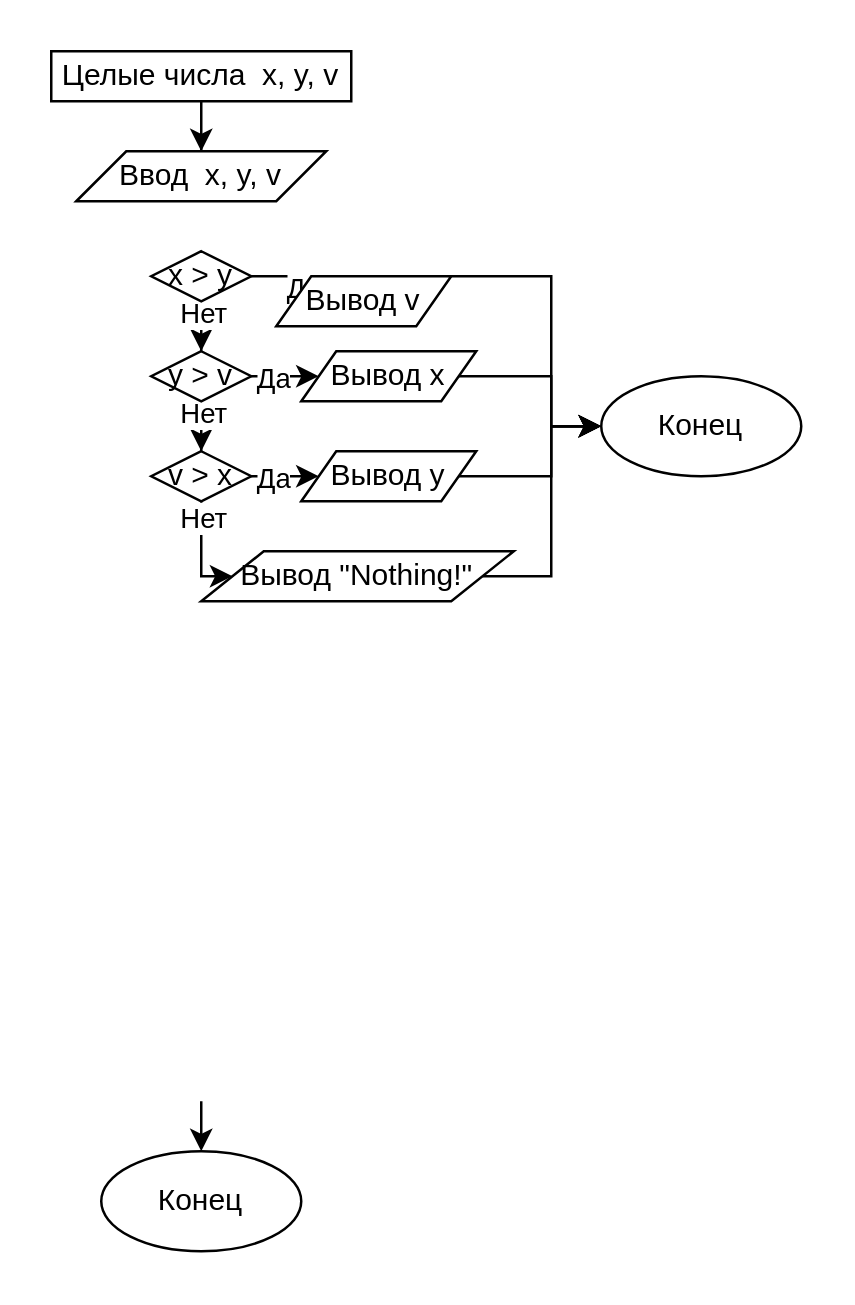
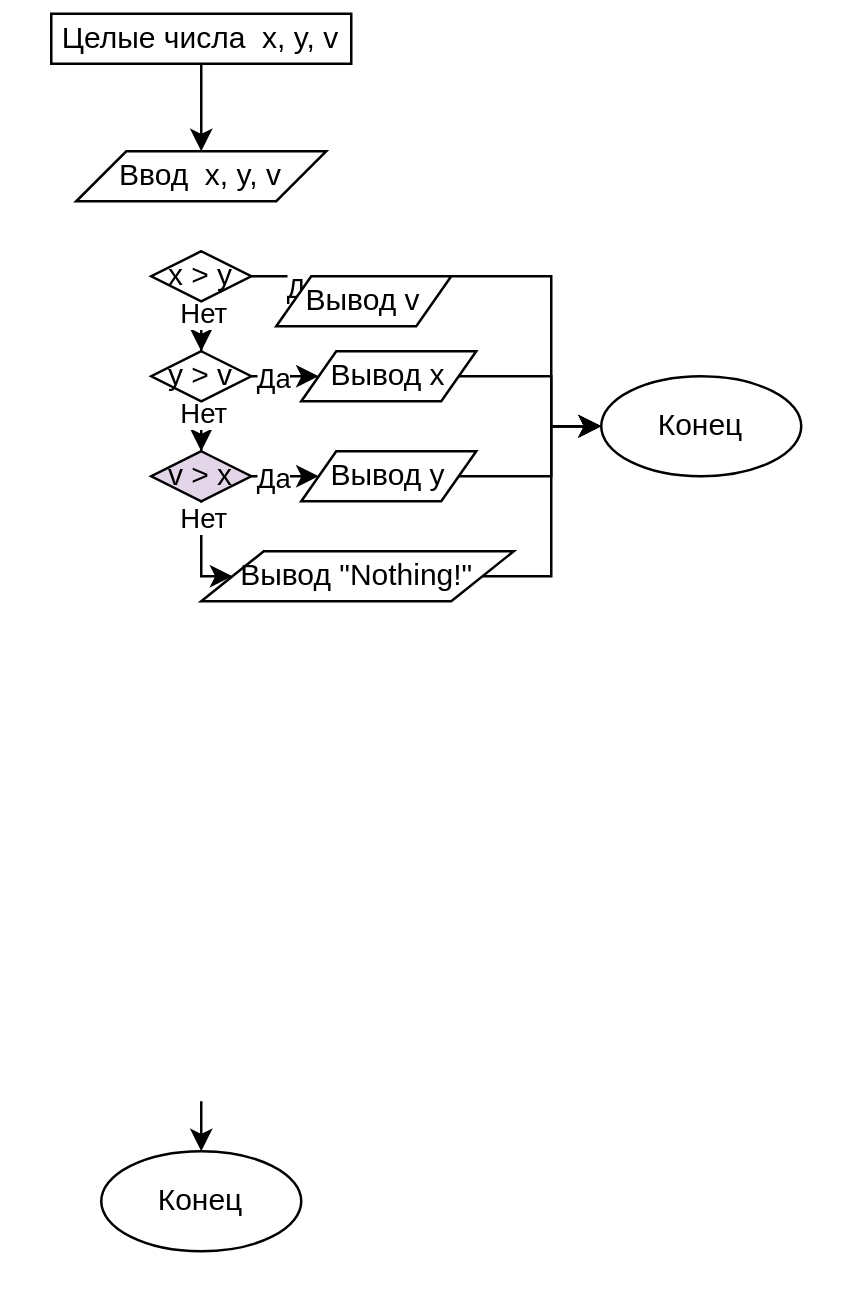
(201, 76) -> (201, 39)
(201, 476) -> (201, 476)
